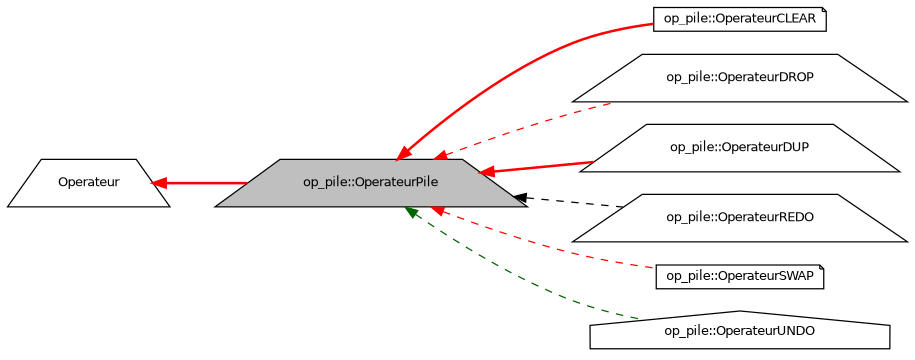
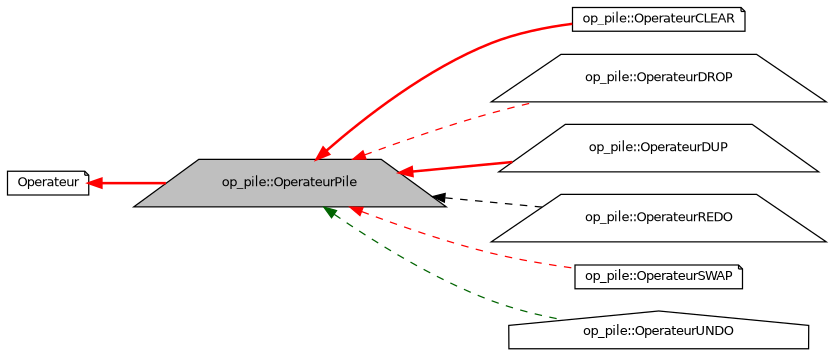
(89, 183) -> (48, 183)
